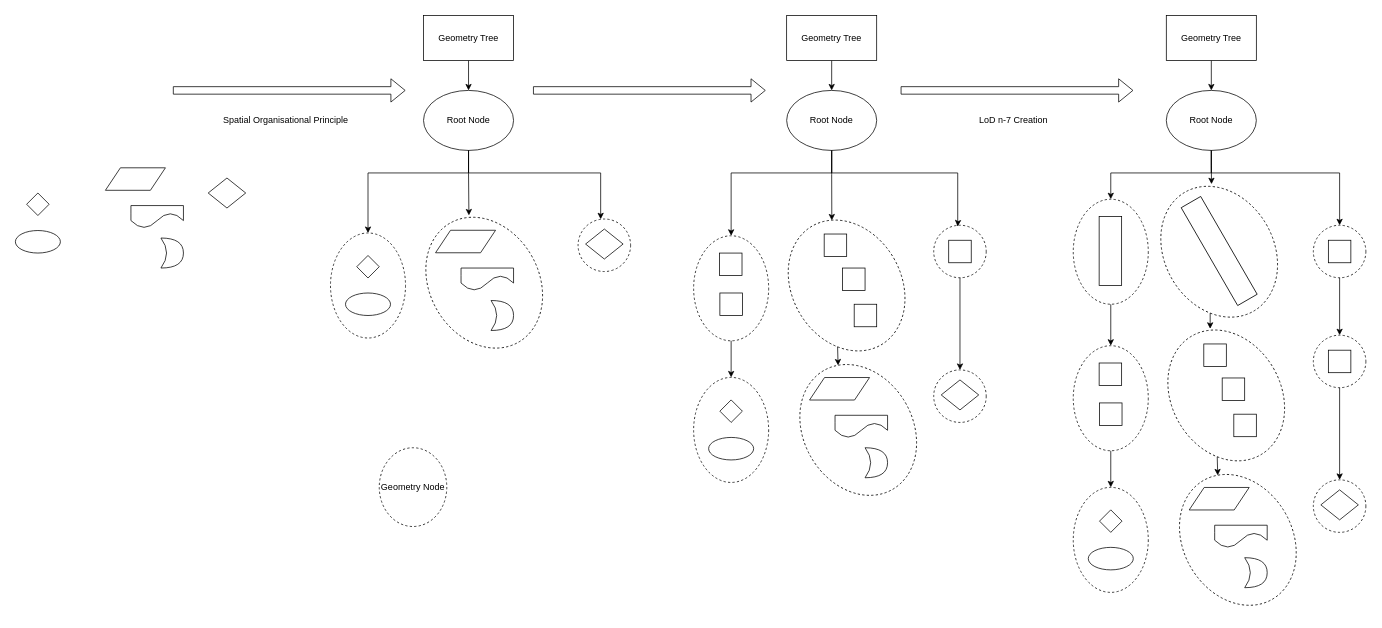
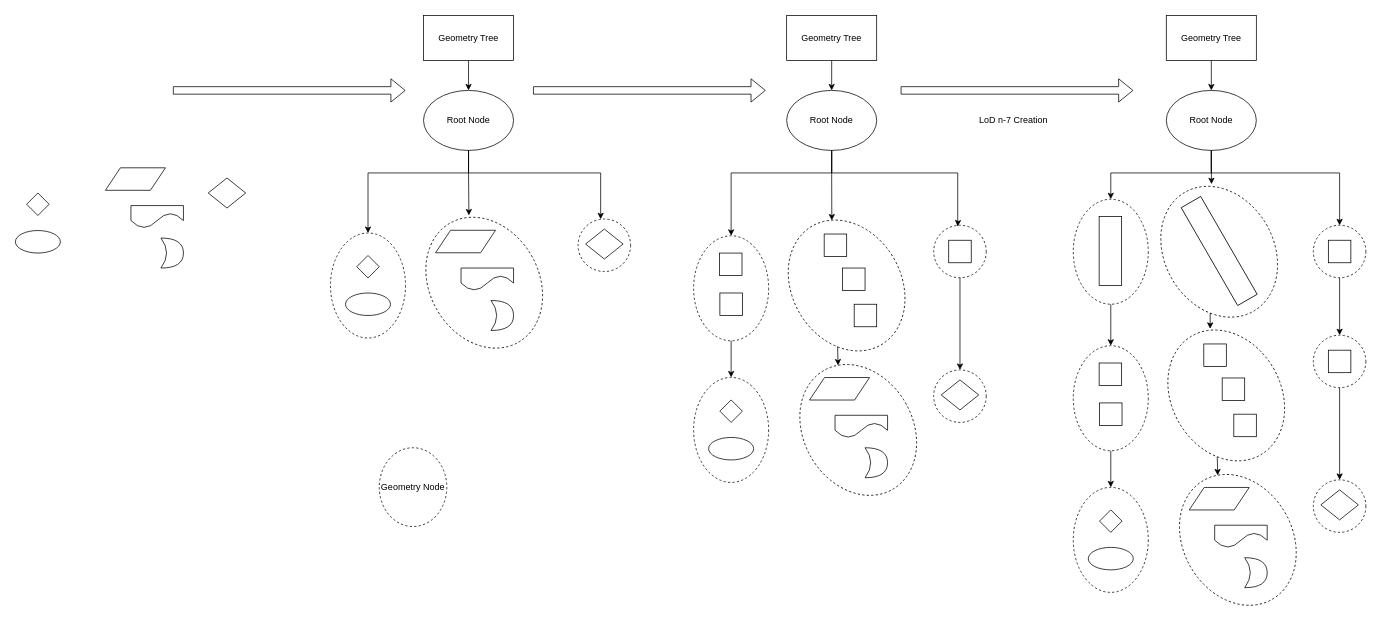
(285, 120) -> none
